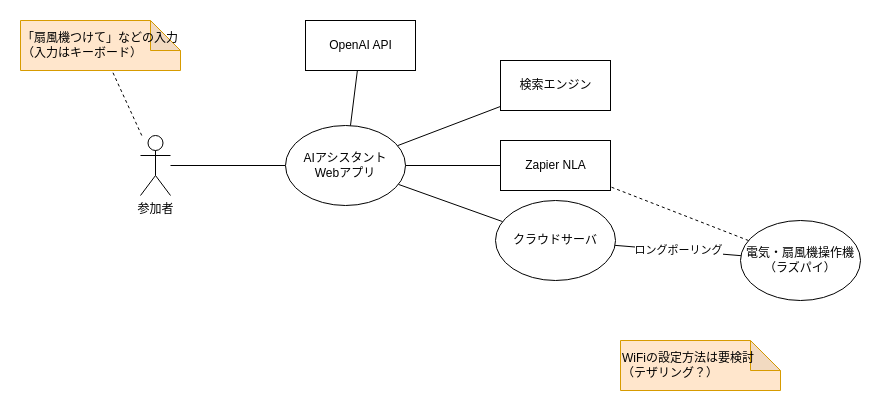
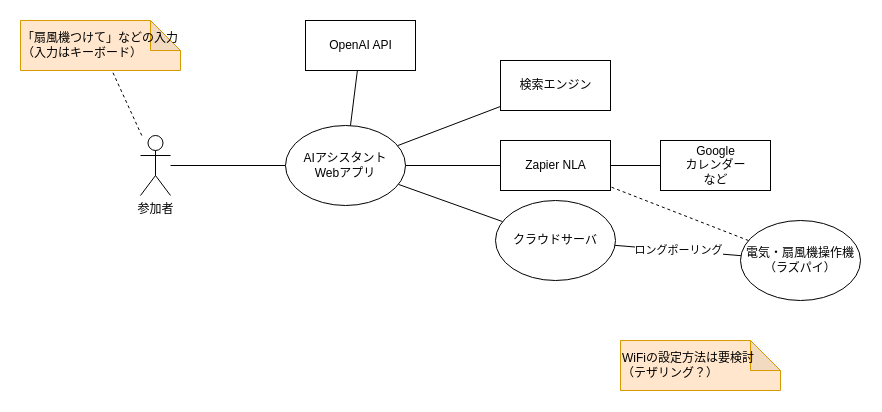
none -> (636, 166)
none -> (716, 166)
